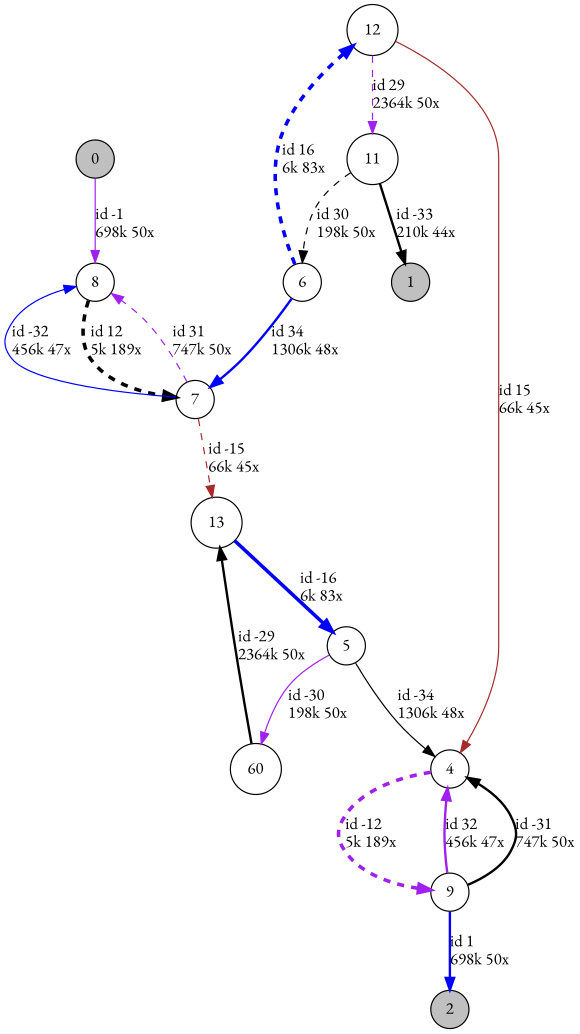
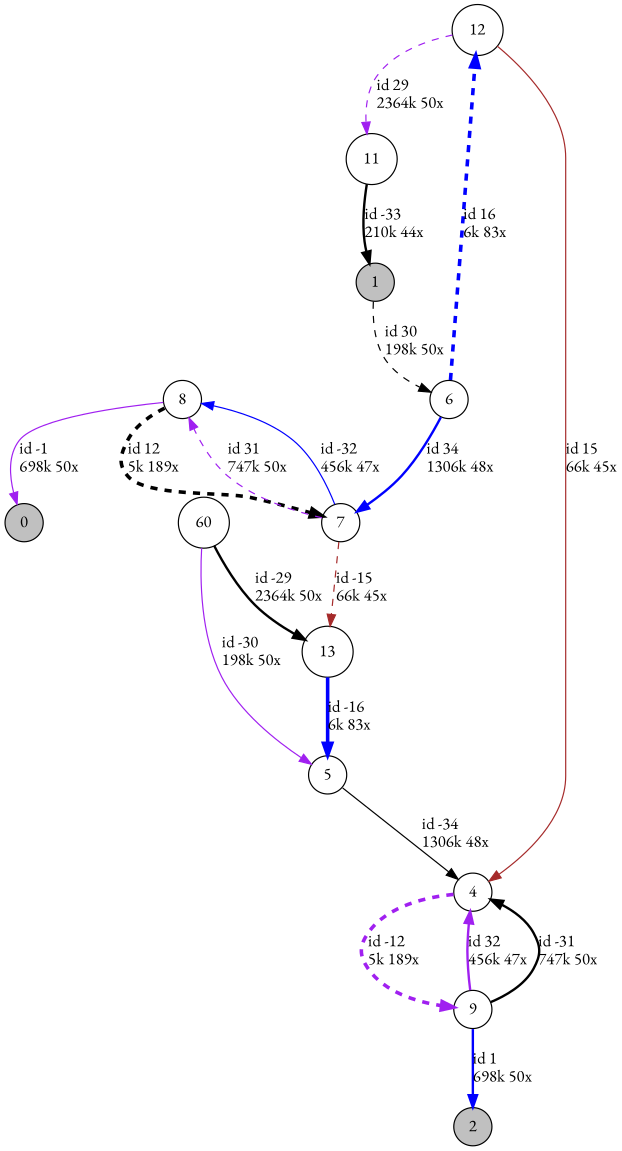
(317, 206) -> (381, 353)
(95, 215) -> (62, 420)
(288, 687) -> (218, 669)
